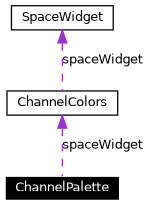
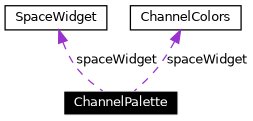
(62, 67) -> (78, 70)
